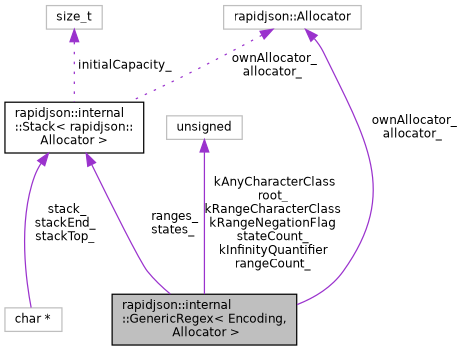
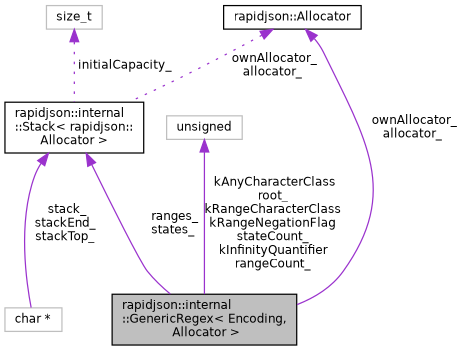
(292, 17) -> (292, 17)
